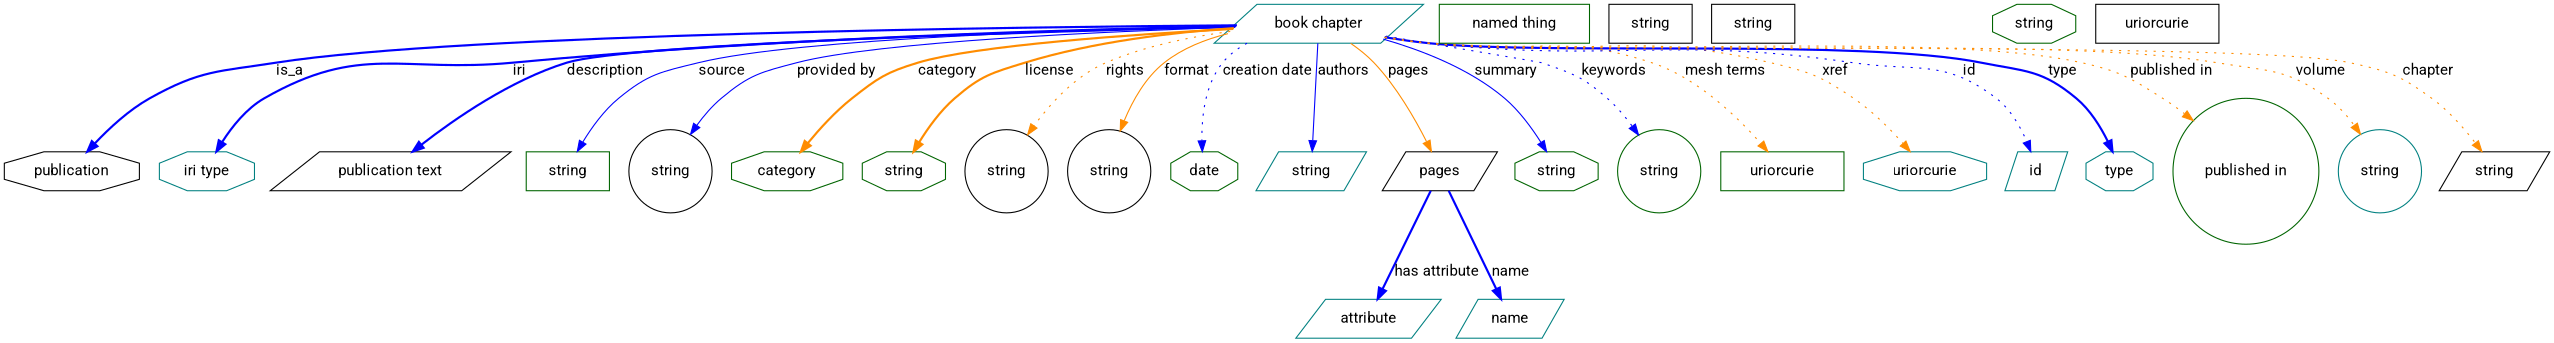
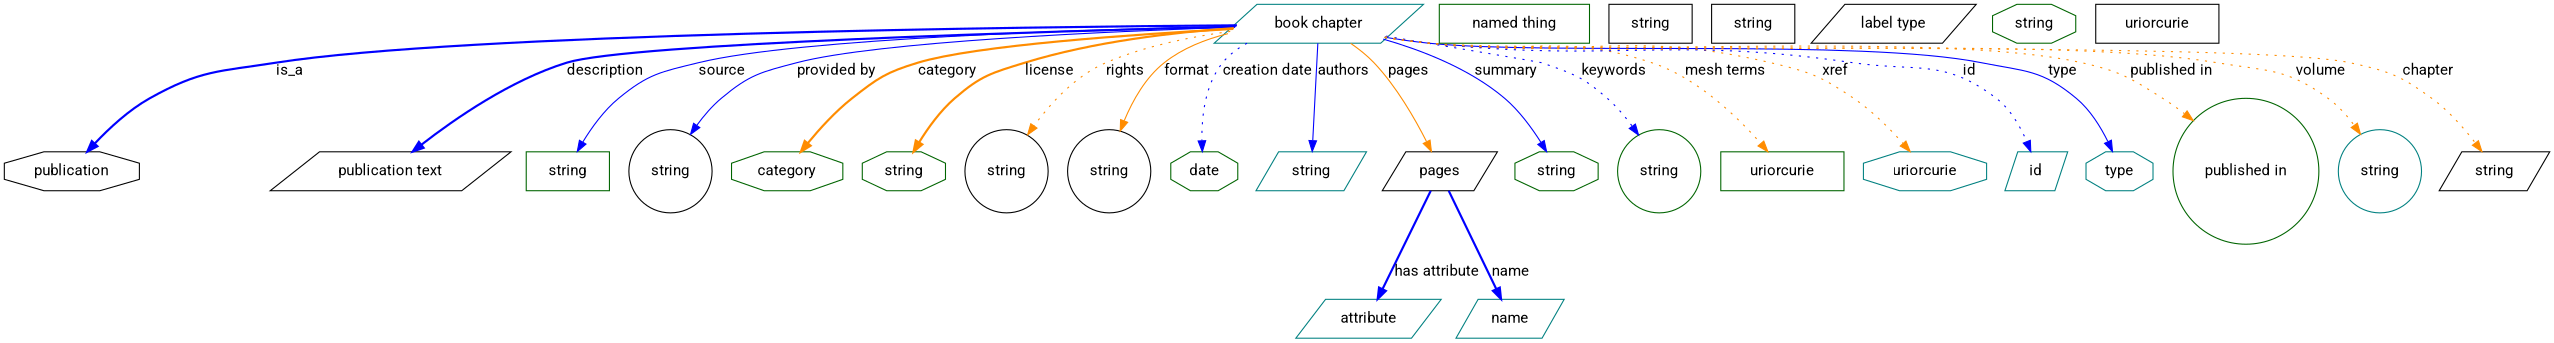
none -> (1894, 24)
(1931, 56) -> (1931, 56)
(207, 171) -> none
